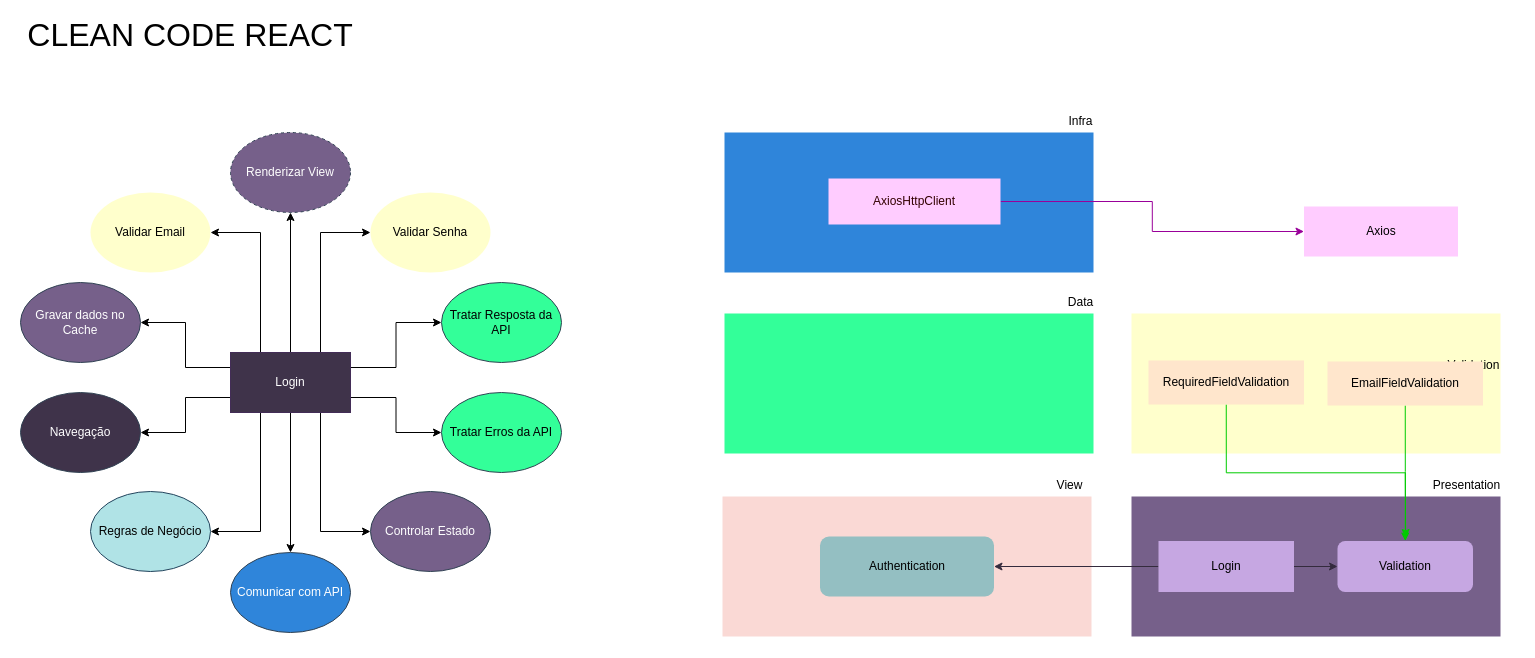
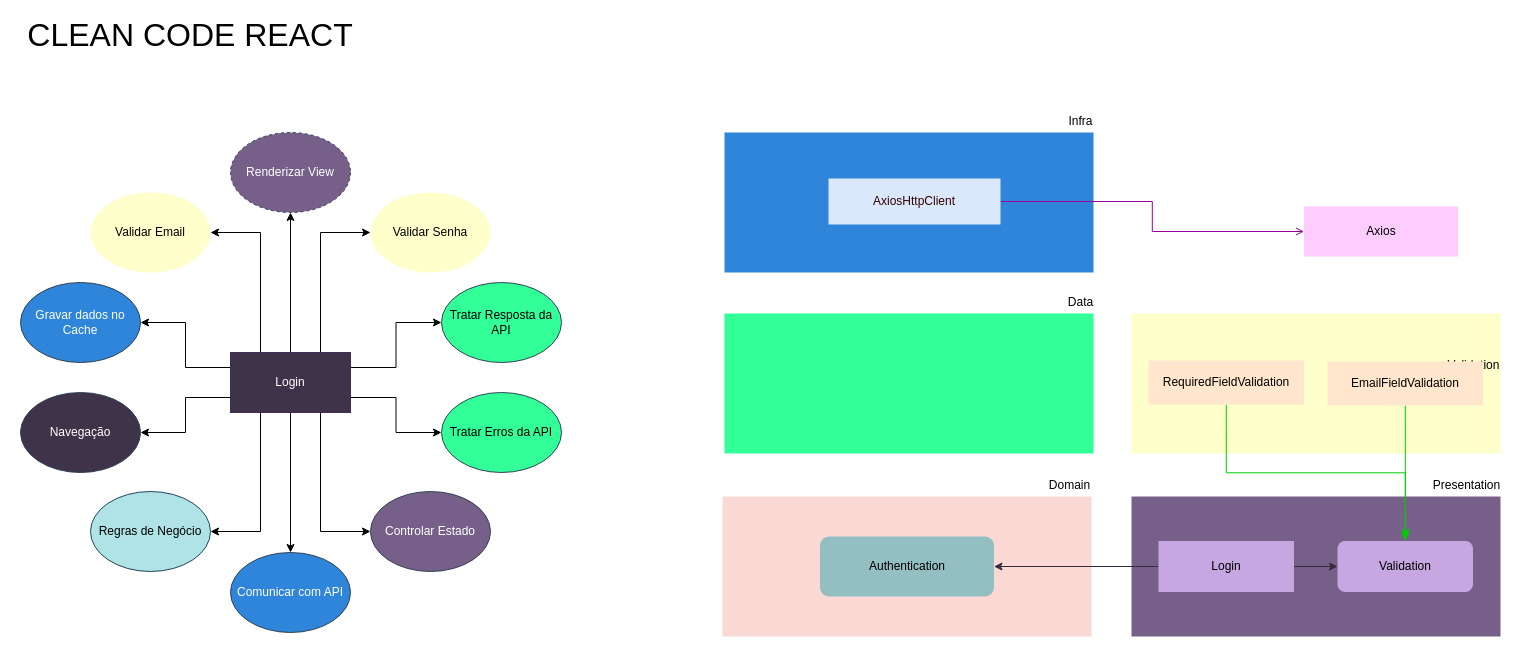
(915, 202) -> (915, 202)
(1296, 232) -> (1297, 232)
(81, 323) -> (81, 323)
(1070, 486) -> (1070, 486)
